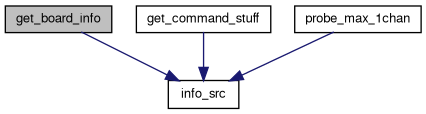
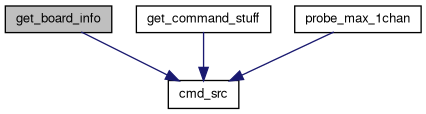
(204, 94) -> (204, 94)
